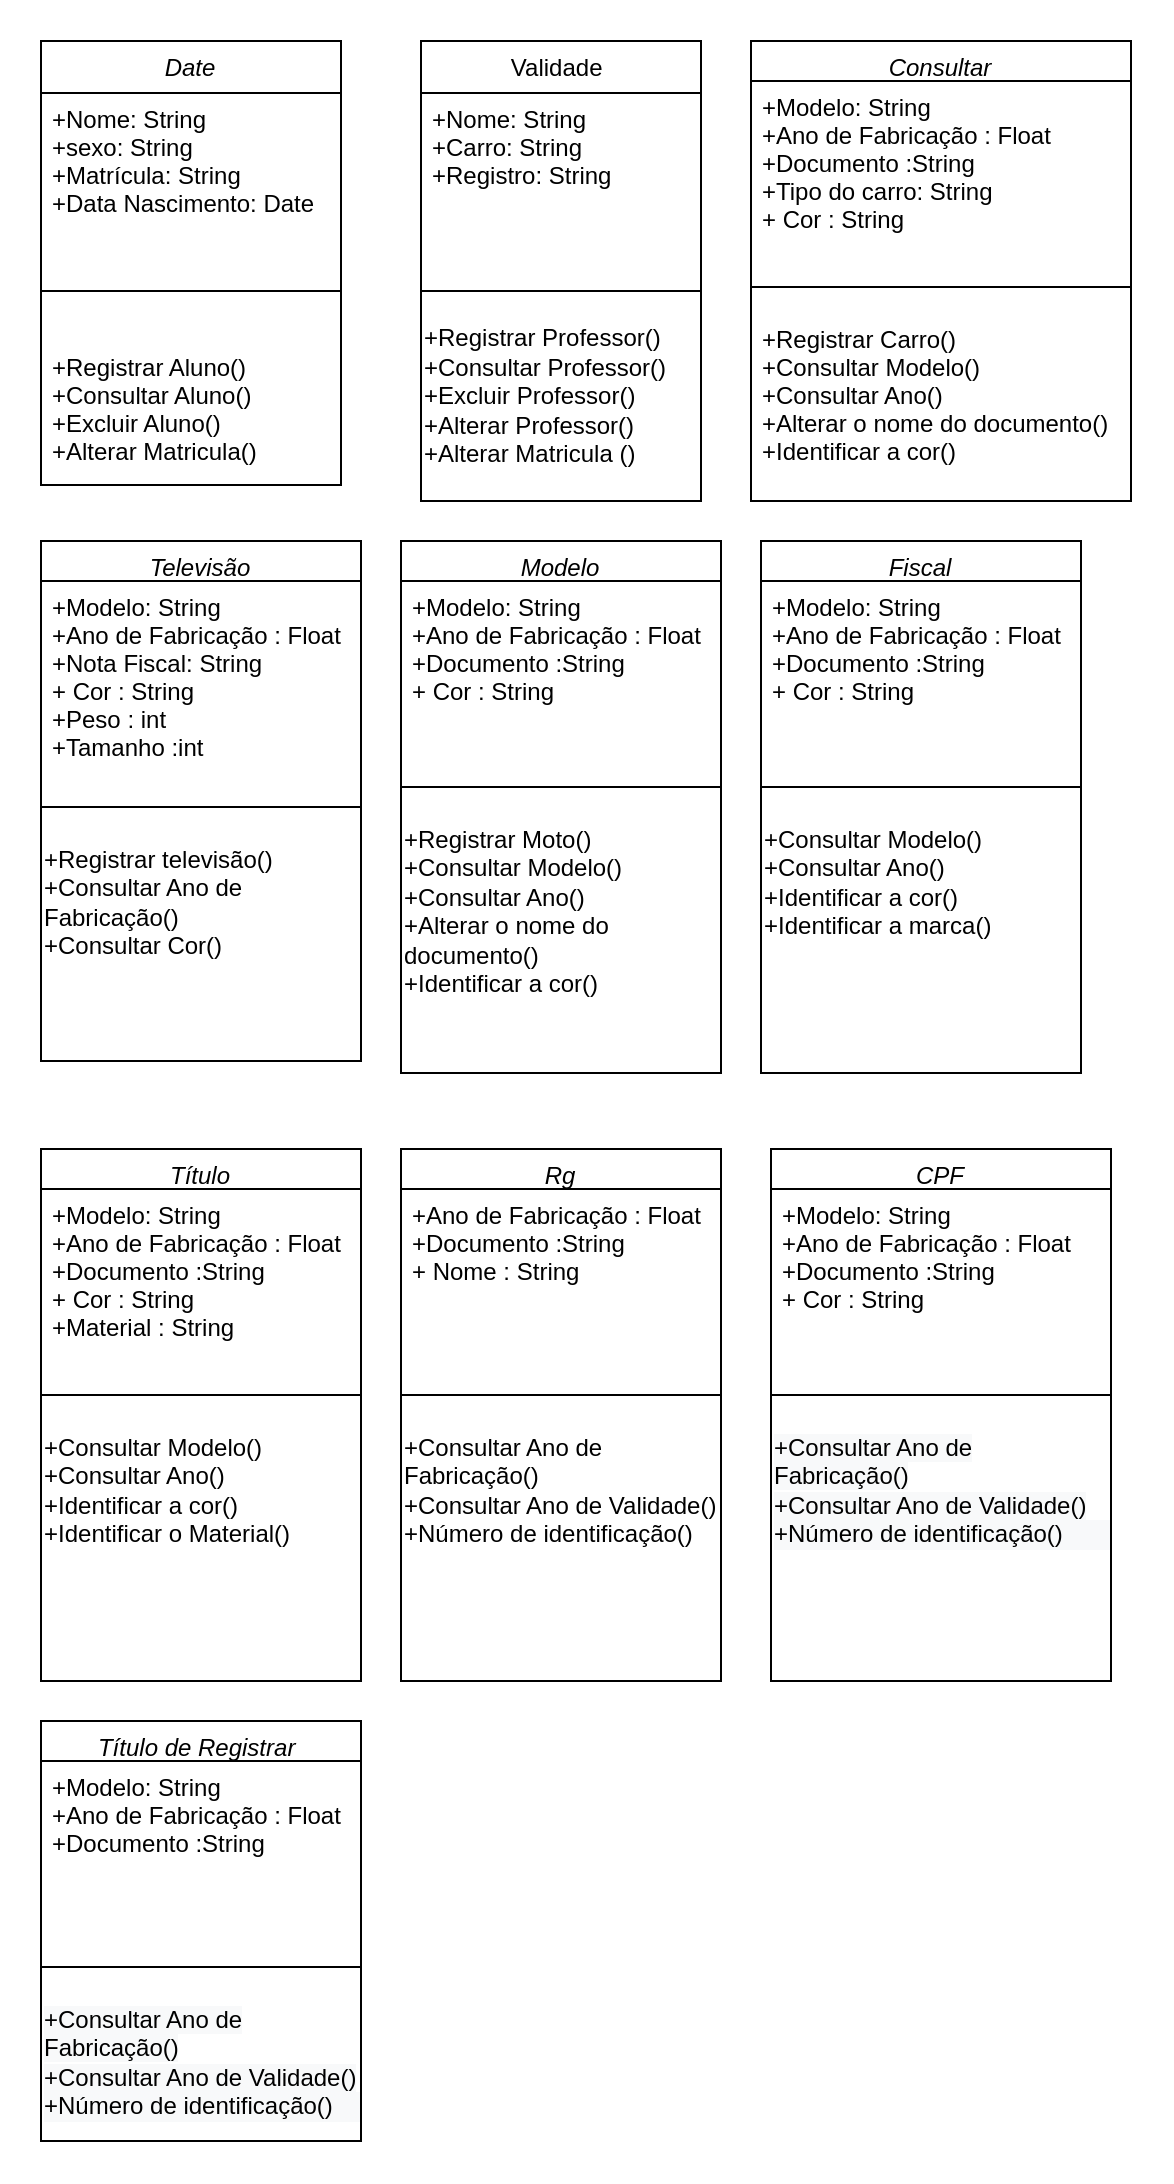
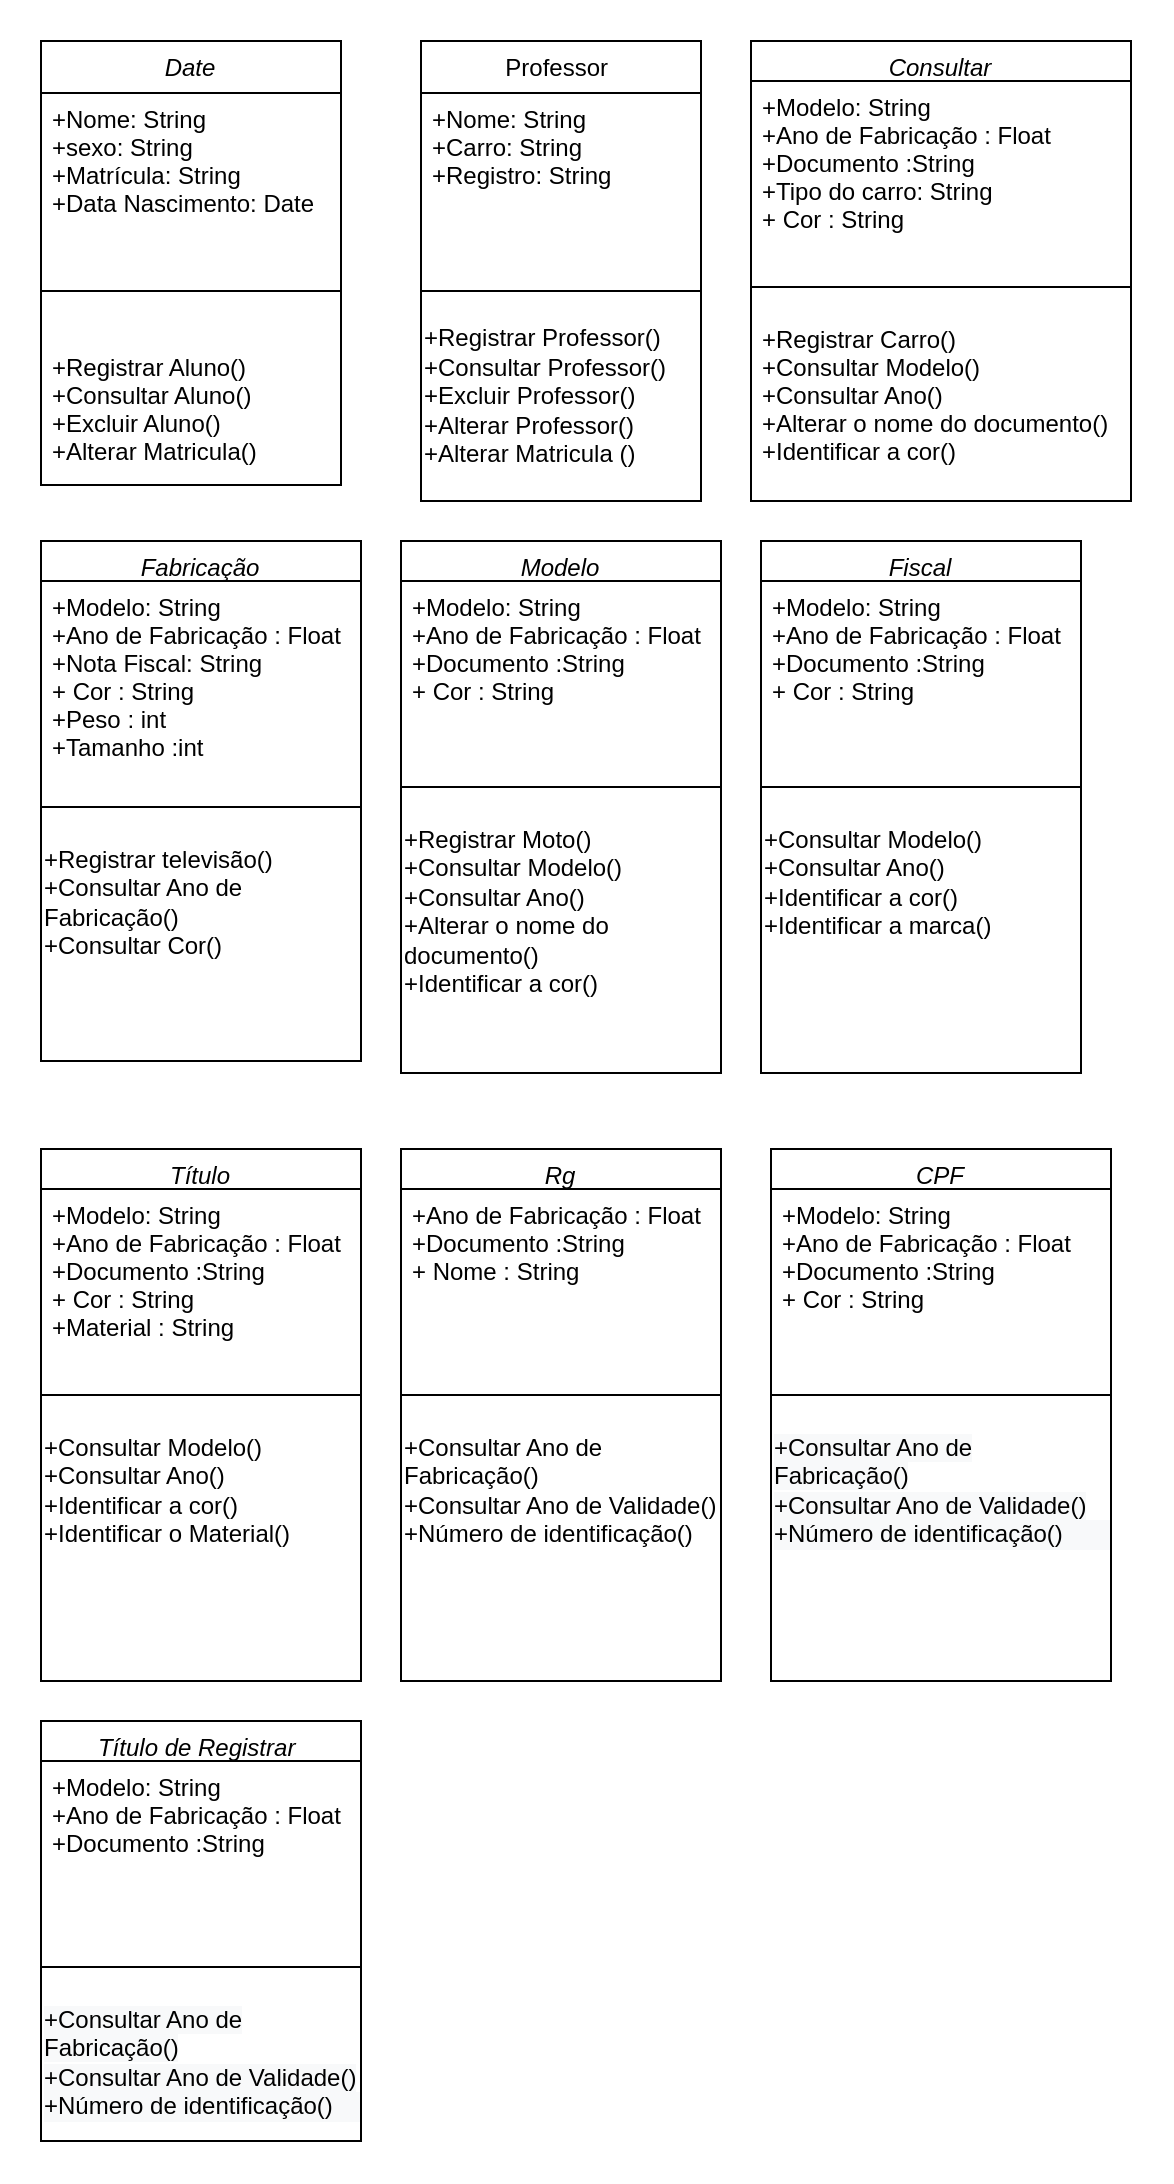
(560, 68) -> (560, 68)
(200, 568) -> (200, 568)
